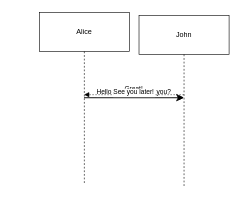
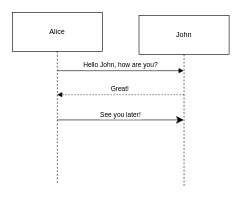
(84, 98) -> (57, 98)
